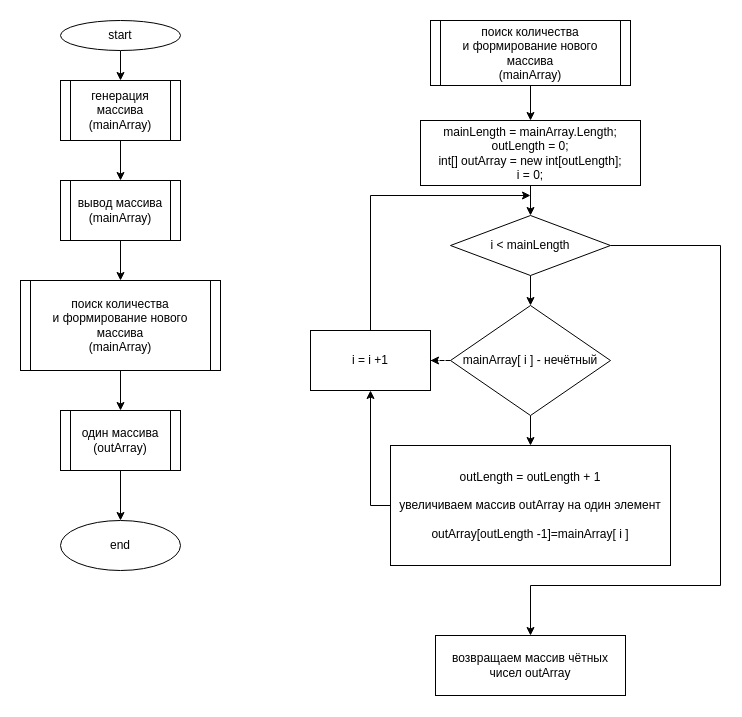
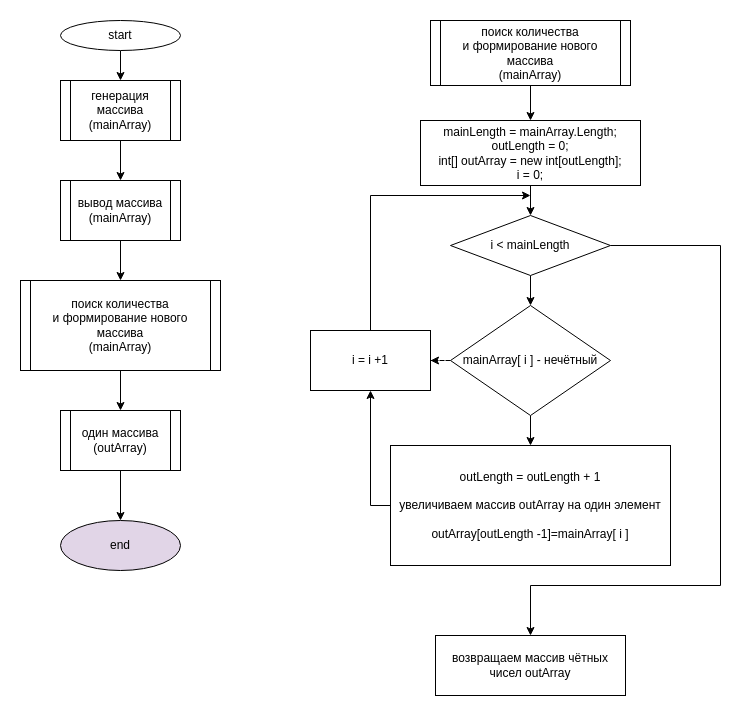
(121, 546) -> (121, 546)
